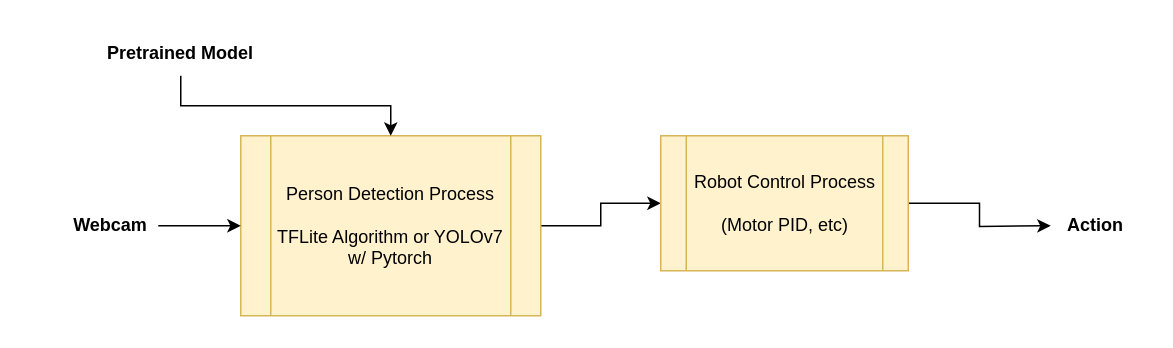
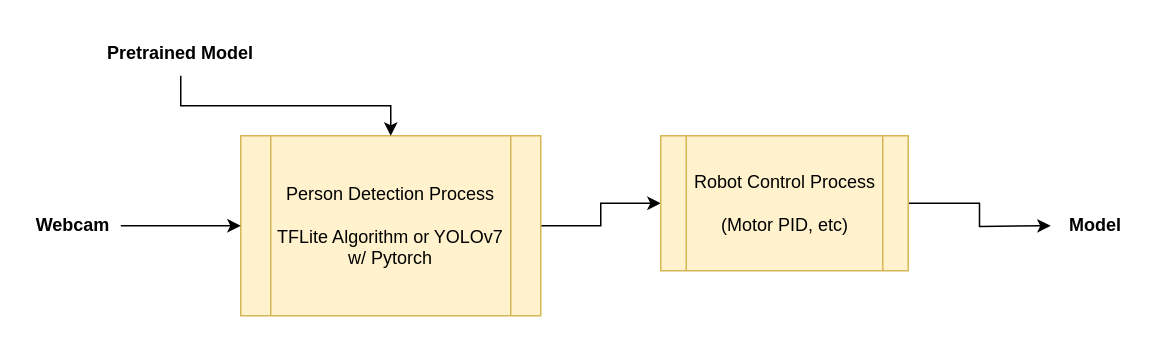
(113, 226) -> (76, 226)
(1096, 226) -> (1096, 226)
